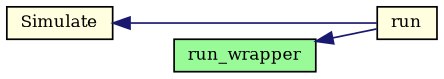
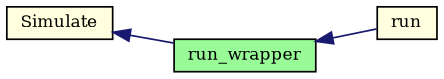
(254, 23) -> (152, 39)
